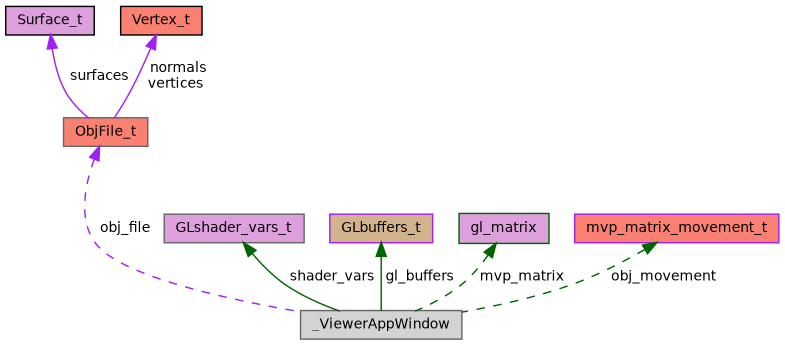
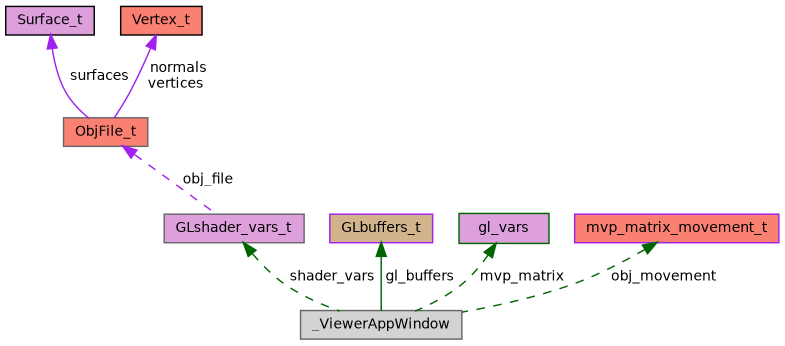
(504, 228) -> (504, 228)
(151, 276) -> (176, 185)
(292, 289) -> (292, 289)
